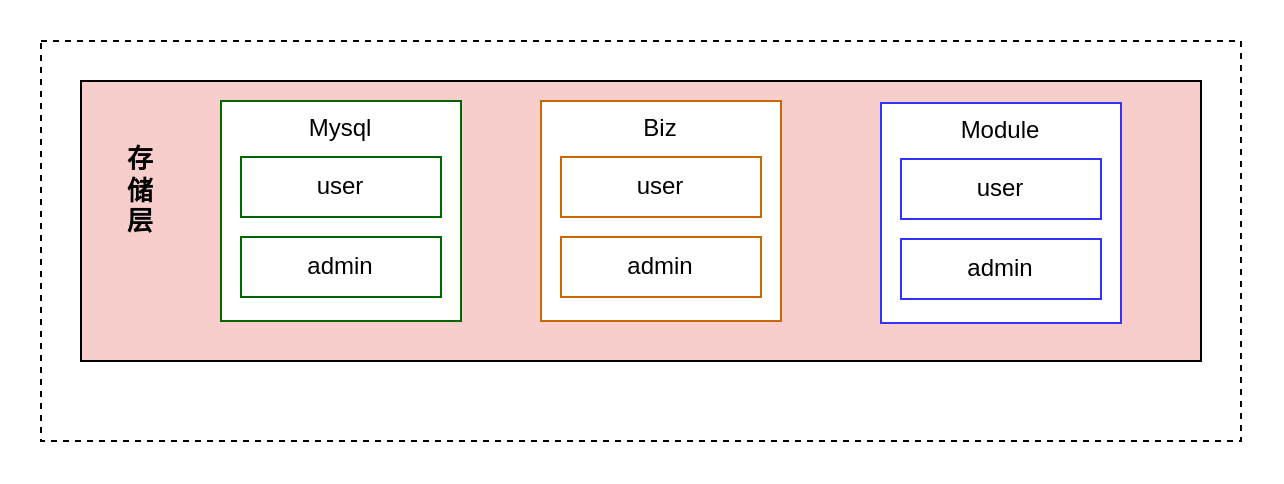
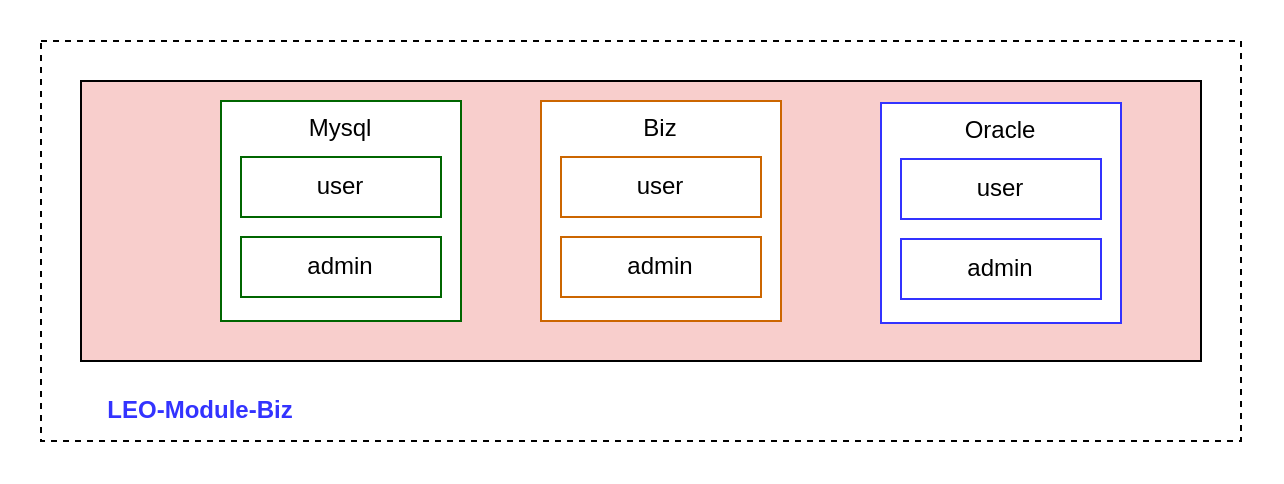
(1001, 131) -> (1001, 131)
(141, 191) -> none
none -> (201, 411)
